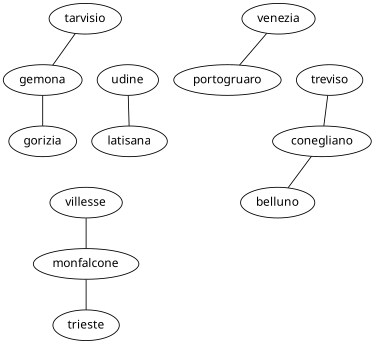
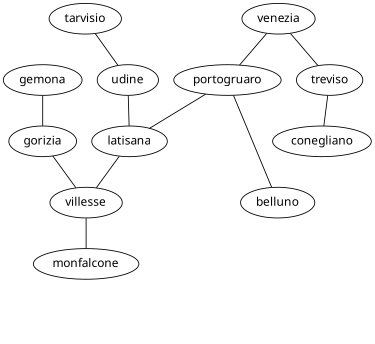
(64, 49) -> (107, 49)
none -> (304, 49)
none -> (178, 111)
none -> (64, 172)
none -> (108, 172)
(300, 172) -> (253, 141)
(86, 325) -> none
